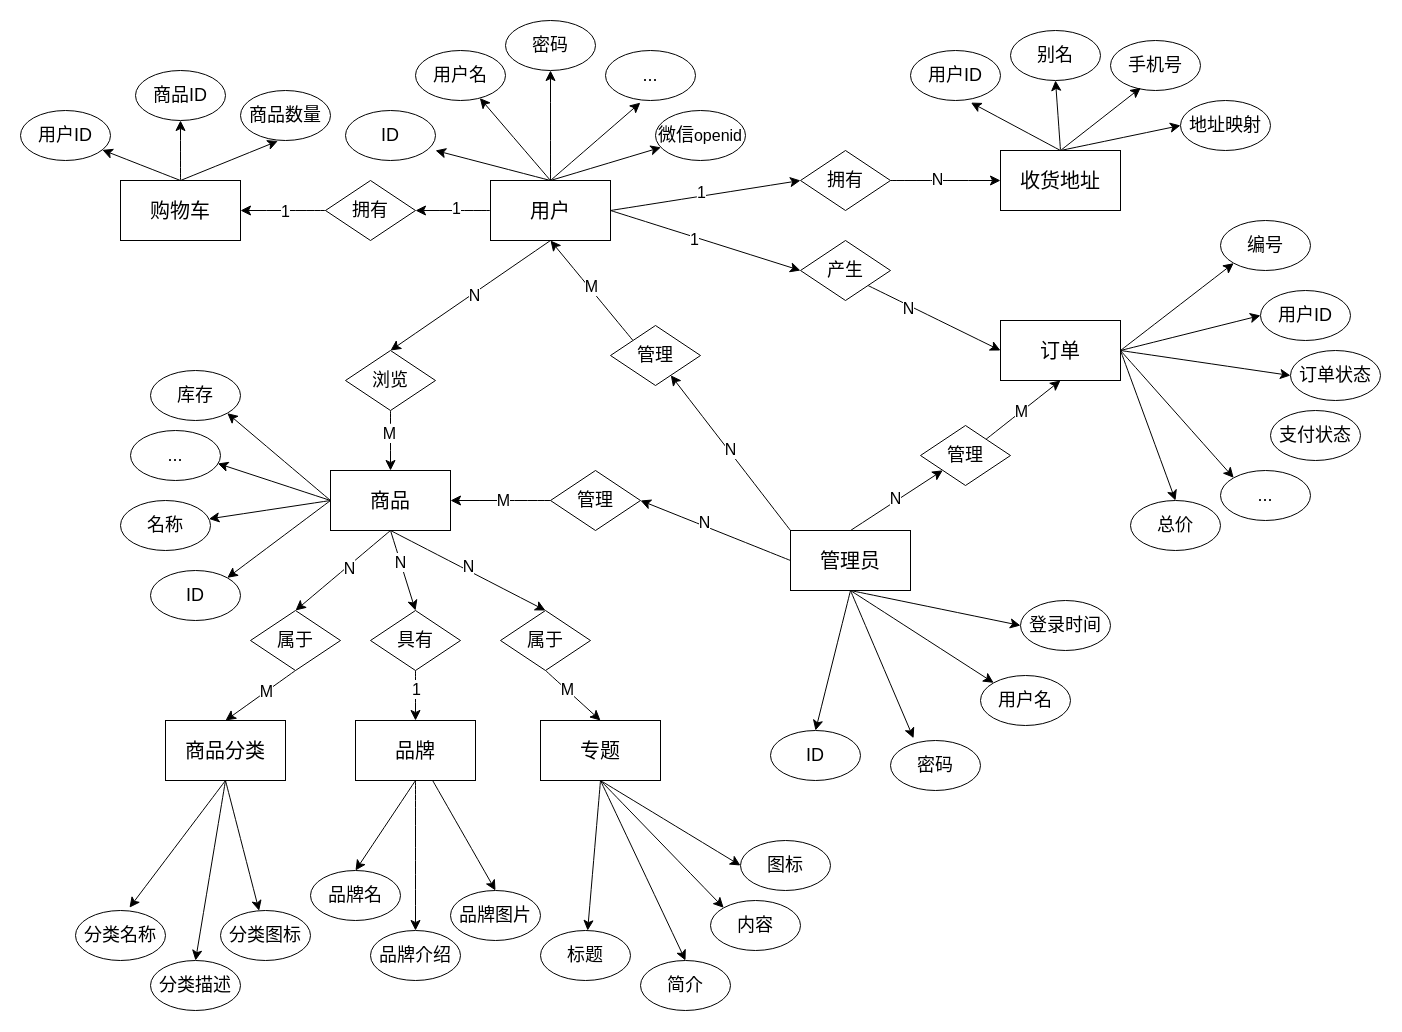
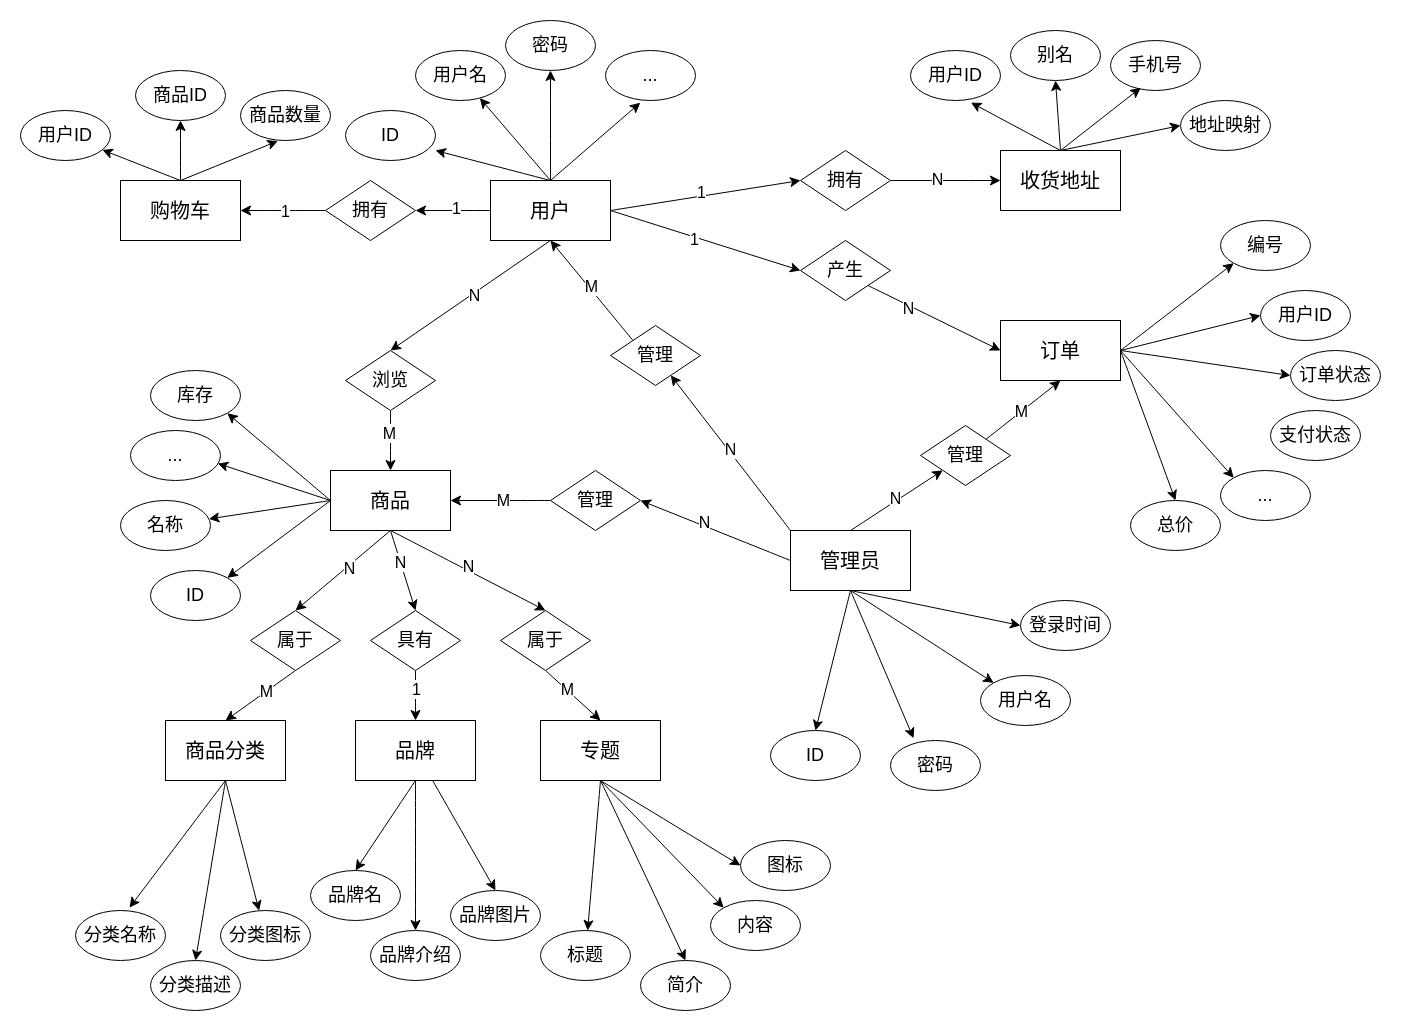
(701, 136) -> none
(604, 165) -> none
